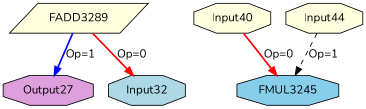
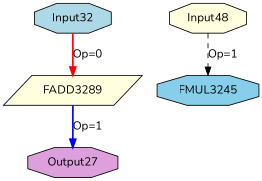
(232, 18) -> none
(324, 18) -> (208, 18)
(110, 51) -> (73, 50)
